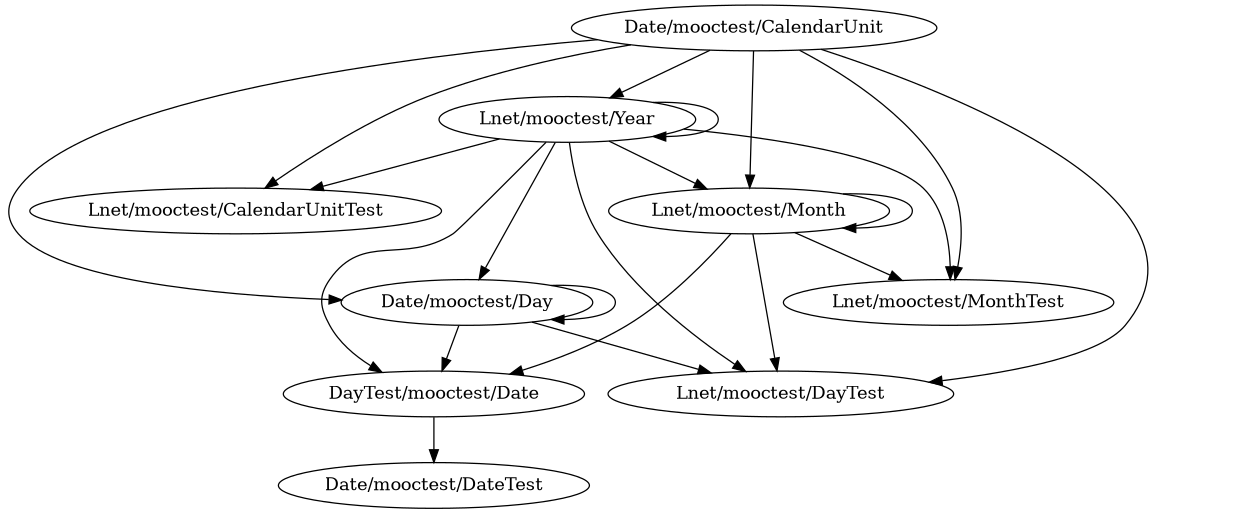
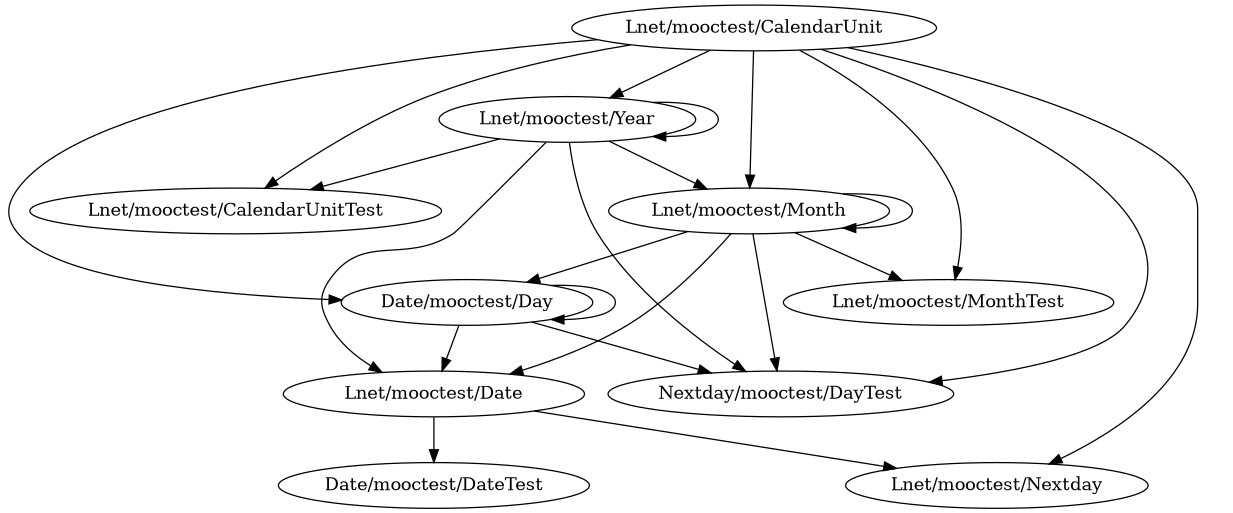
(754, 28) -> (754, 28)
(849, 156) -> none
(520, 205) -> (621, 253)
(434, 394) -> (434, 394)
(781, 394) -> (781, 394)
none -> (997, 485)
